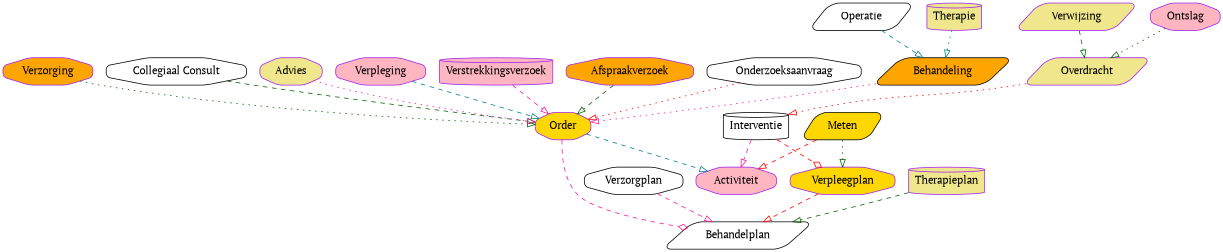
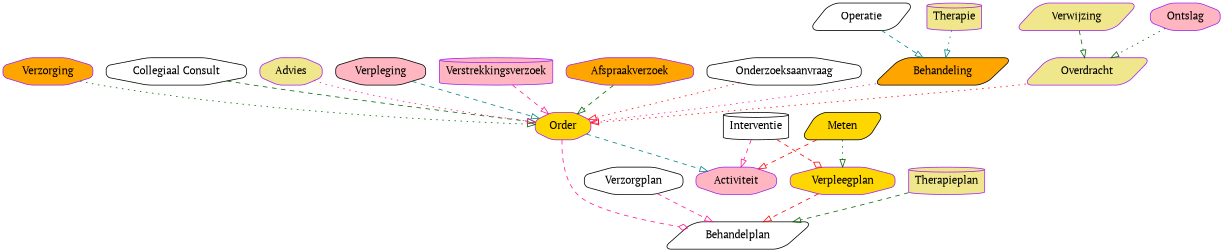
(381, 71) -> (381, 71)
(911, 96) -> (812, 104)
